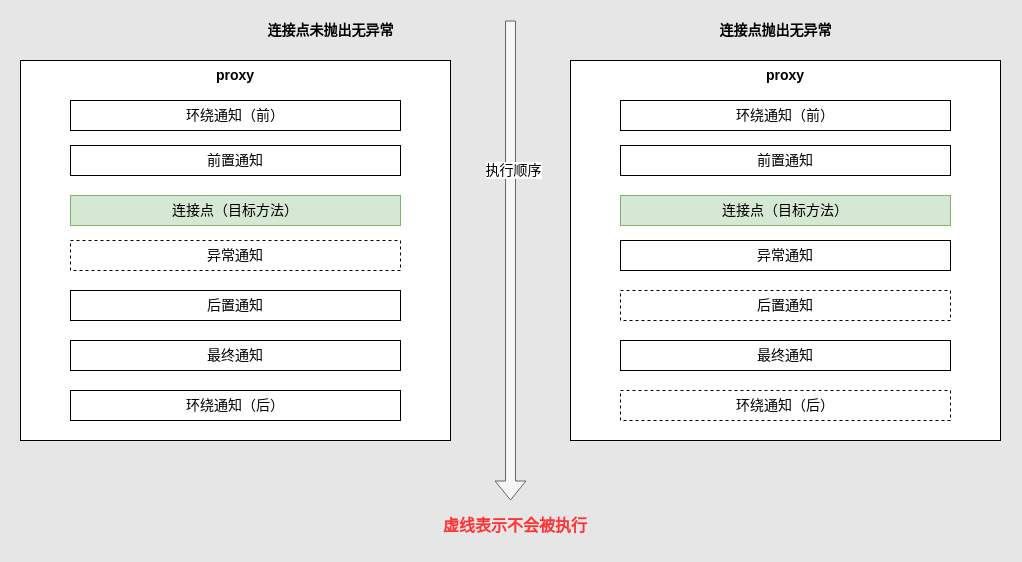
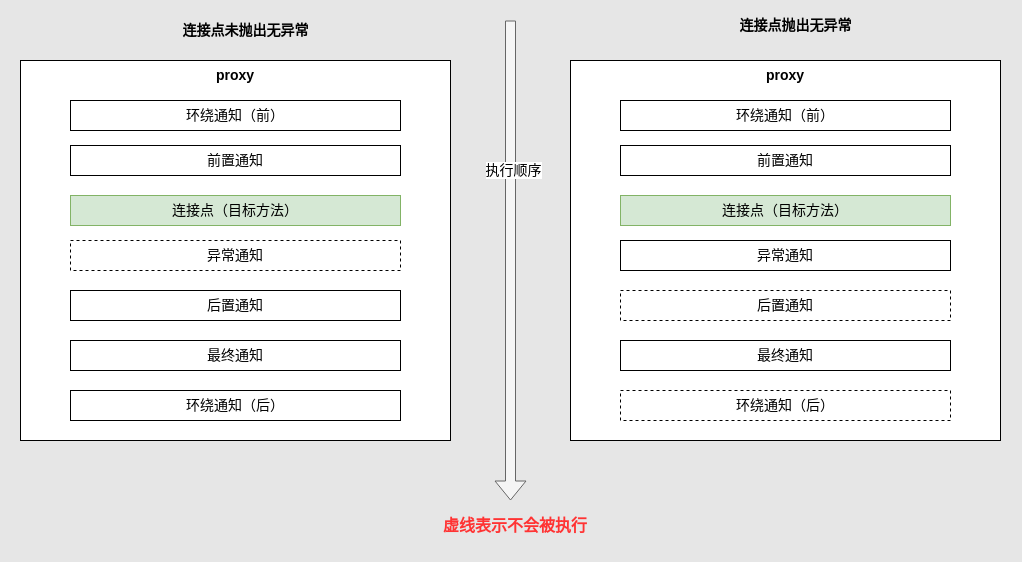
(331, 31) -> (246, 31)
(776, 31) -> (796, 26)
